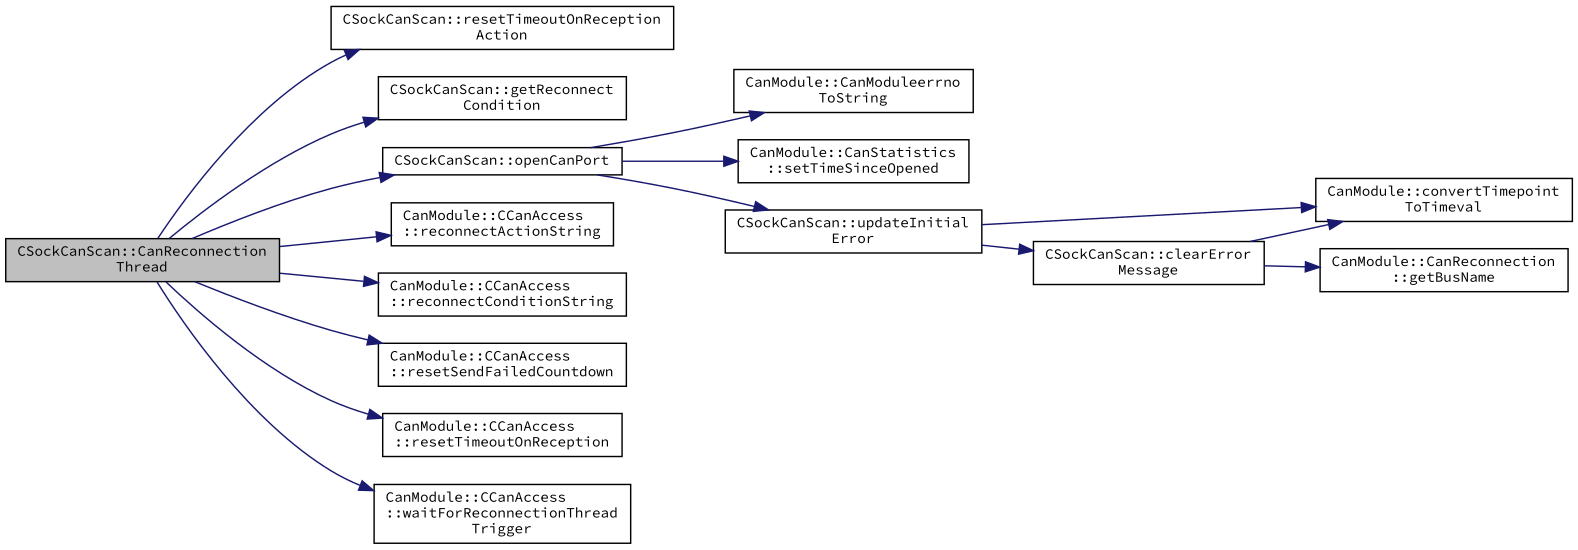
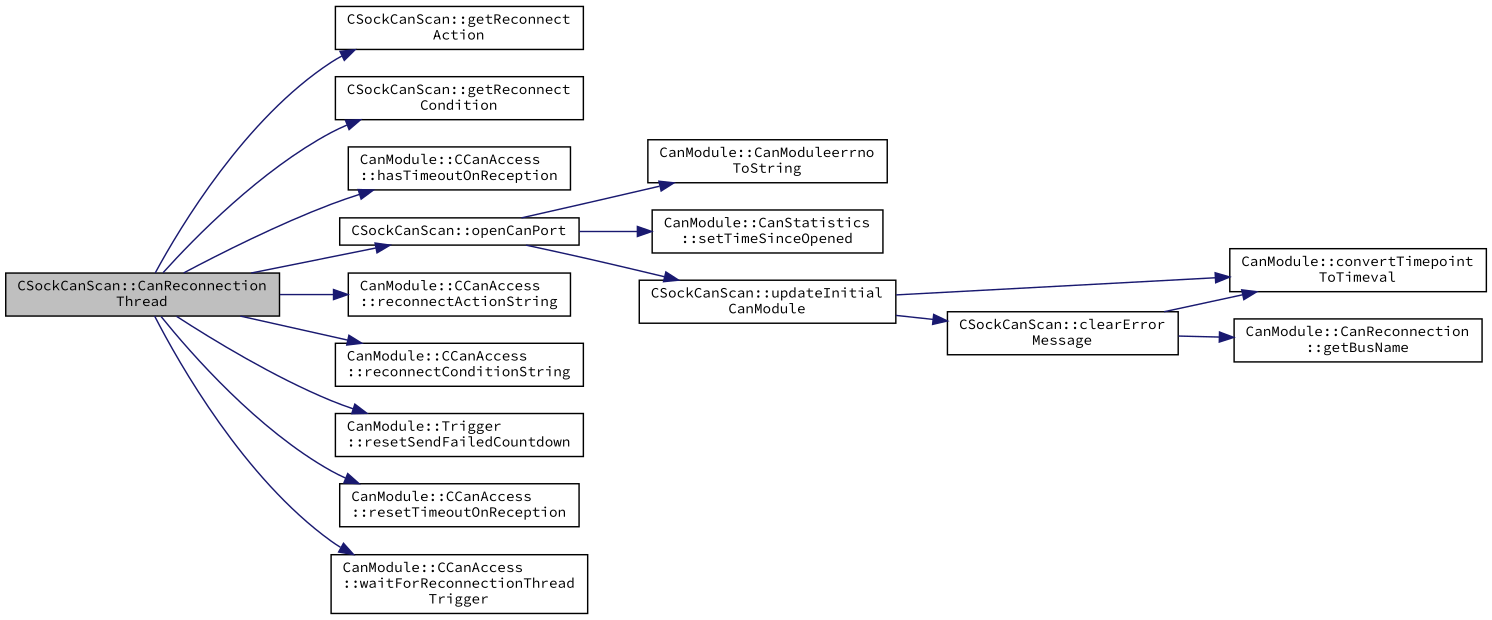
(502, 28) -> (459, 28)
none -> (459, 168)
(854, 231) -> (768, 302)
(502, 365) -> (459, 435)
